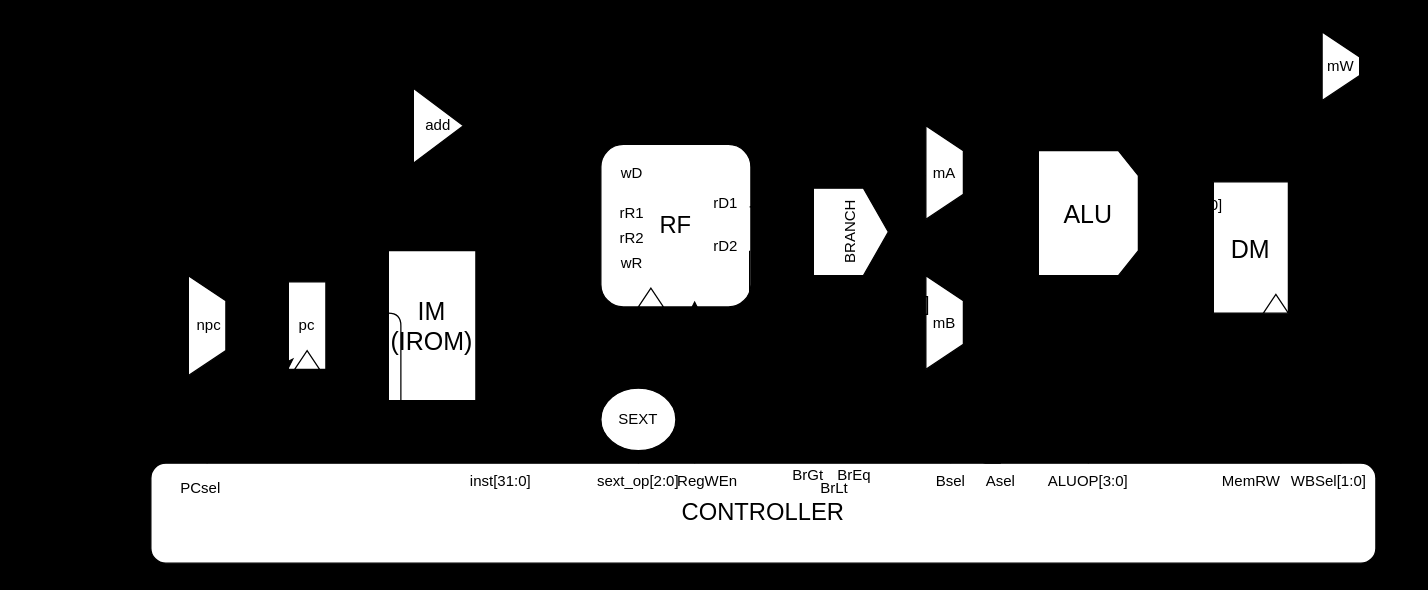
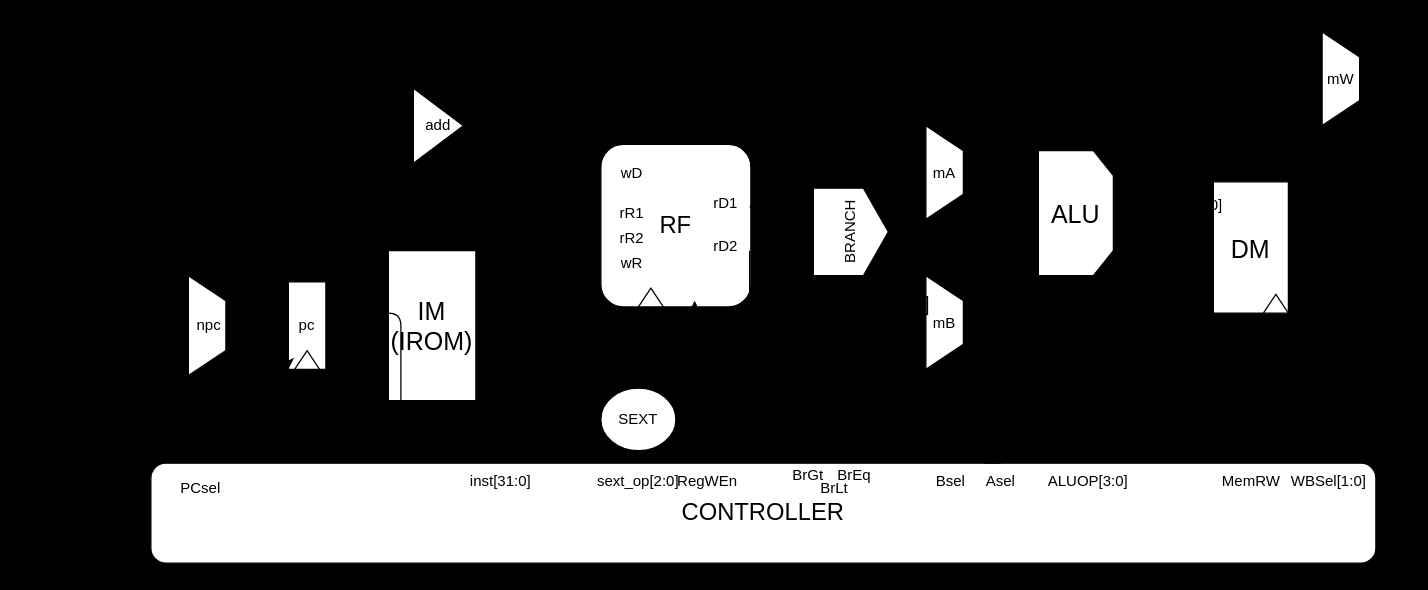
(1341, 66) -> (1341, 79)
(1088, 213) -> (1076, 213)
